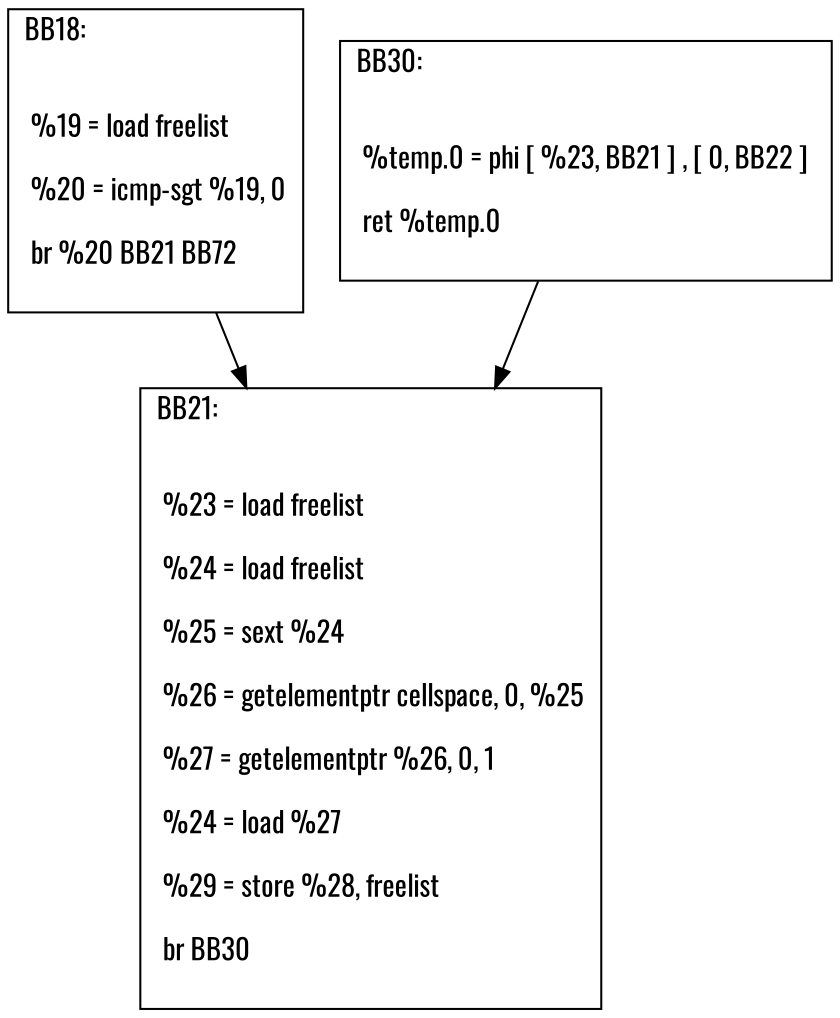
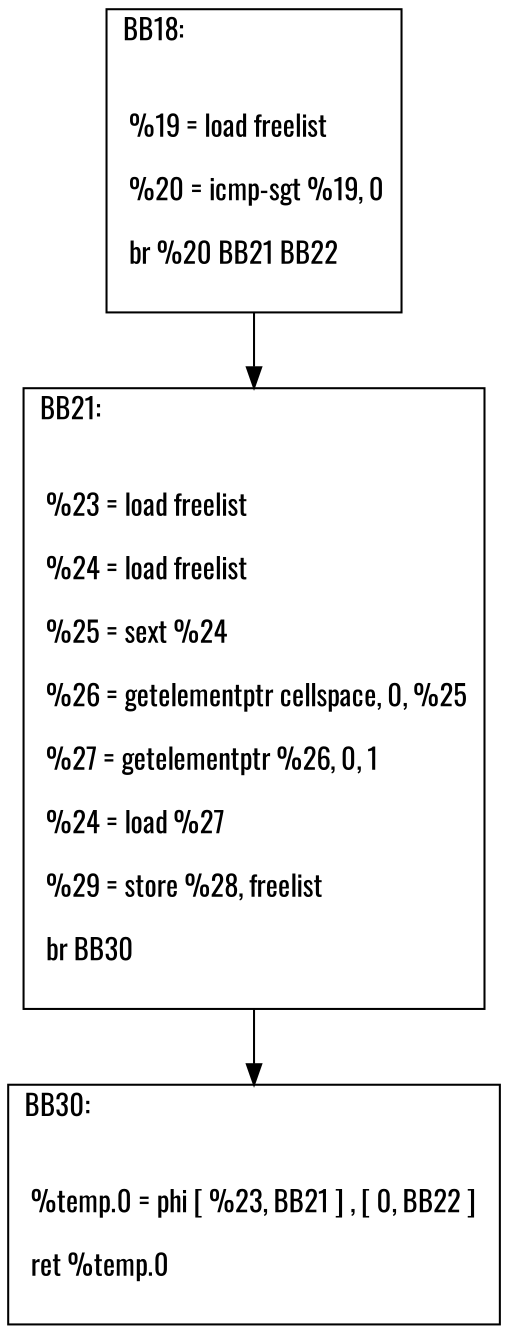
(131, 255) -> (231, 255)
(521, 325) -> (254, 1037)
